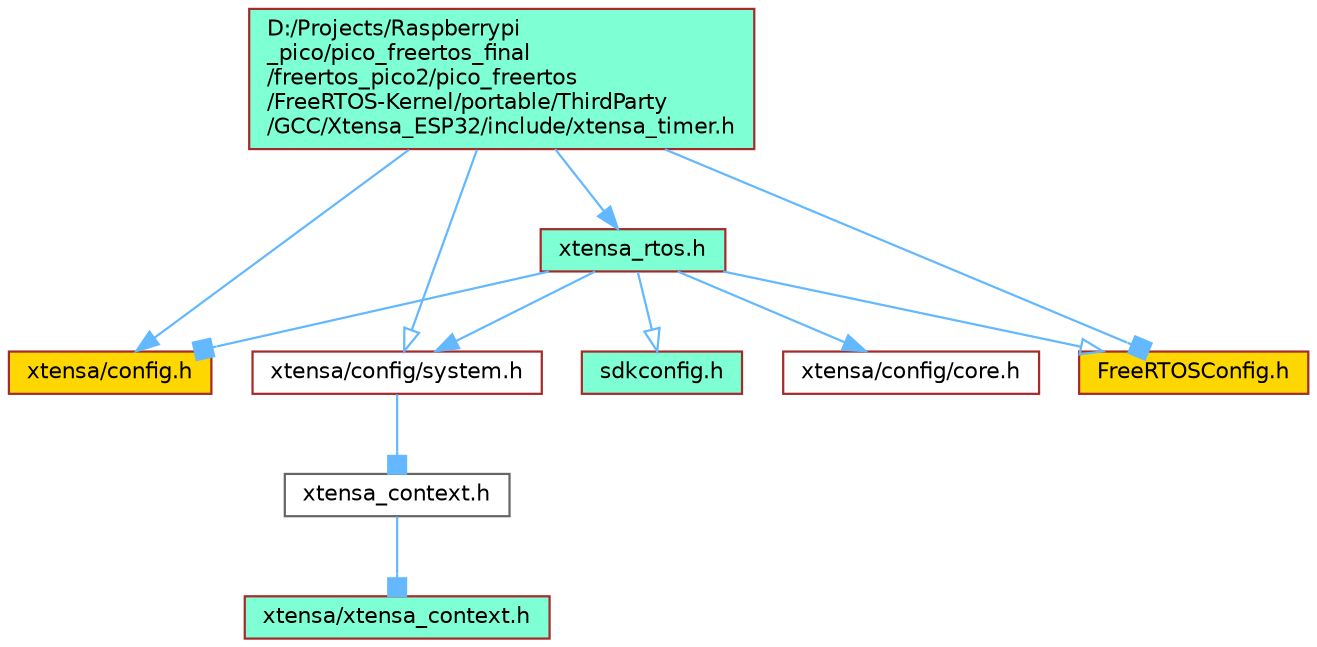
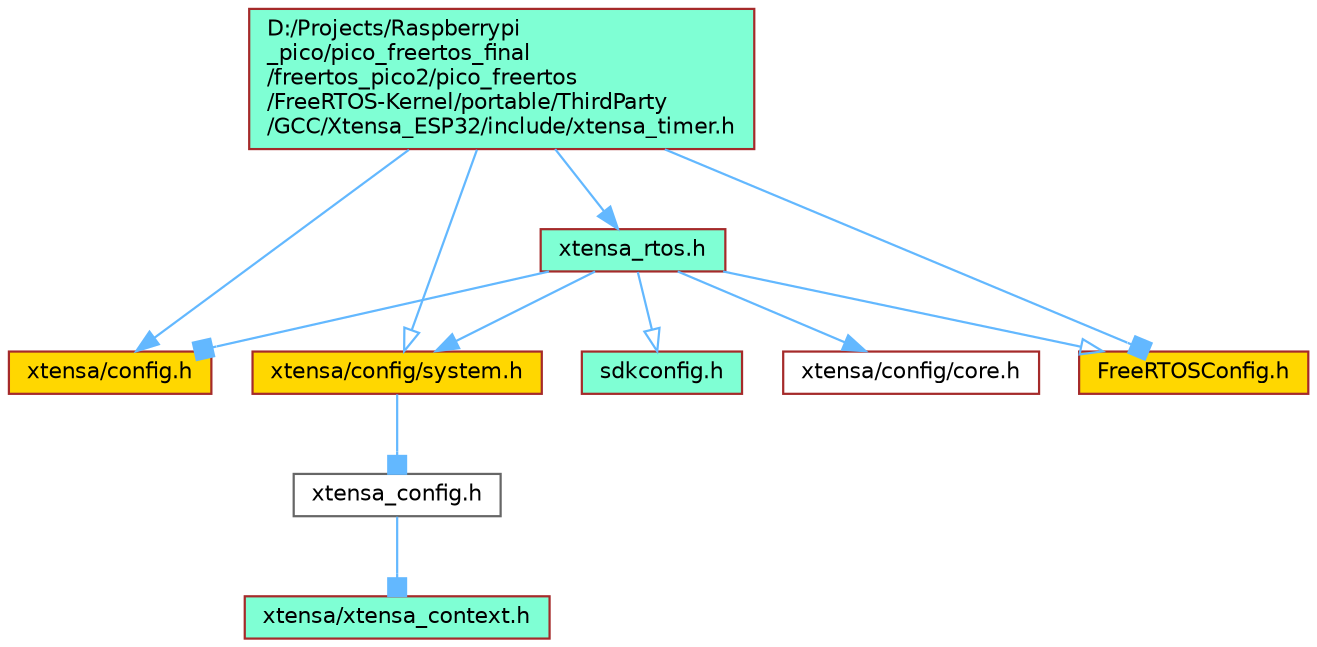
(397, 373) -> (397, 373)
(397, 495) -> (397, 495)
